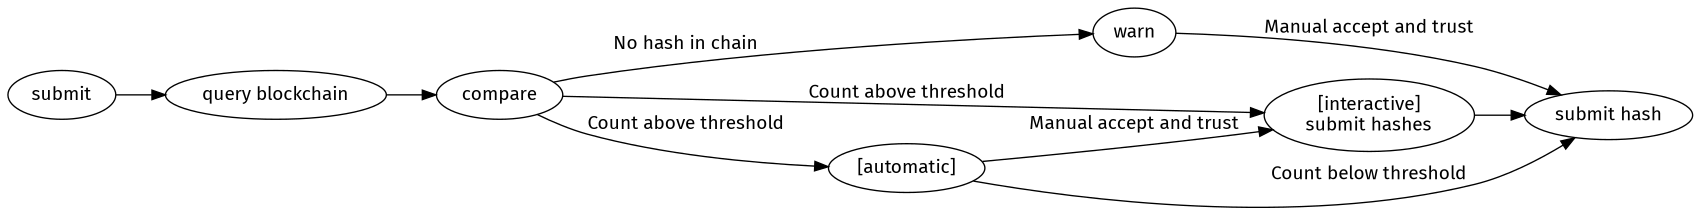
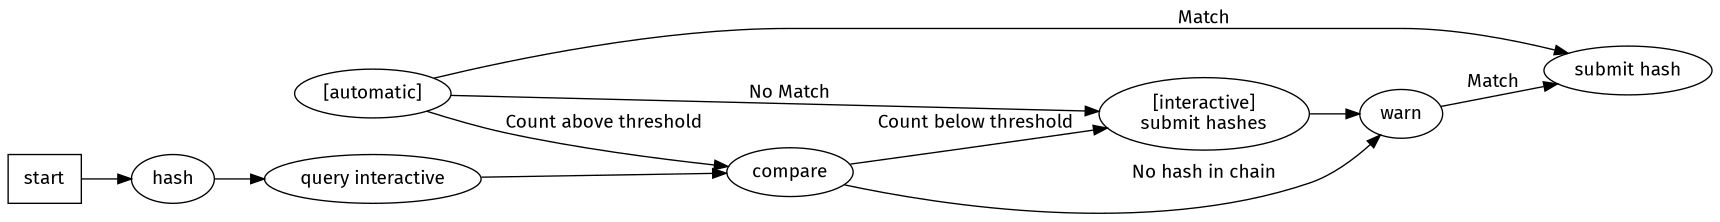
(1369, 28) -> (1493, 82)
(907, 93) -> (976, 123)
(62, 95) -> (173, 179)
(276, 95) -> (373, 179)
(1493, 115) -> (1328, 114)
(1134, 124) -> (790, 93)
(674, 152) -> (569, 145)
(1369, 174) -> (1204, 18)
none -> (45, 179)
